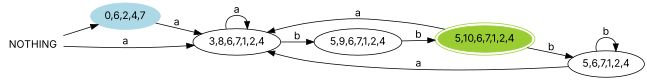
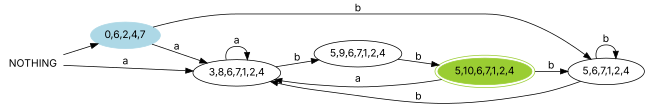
none -> (373, 14)
(419, 64) -> (419, 97)
